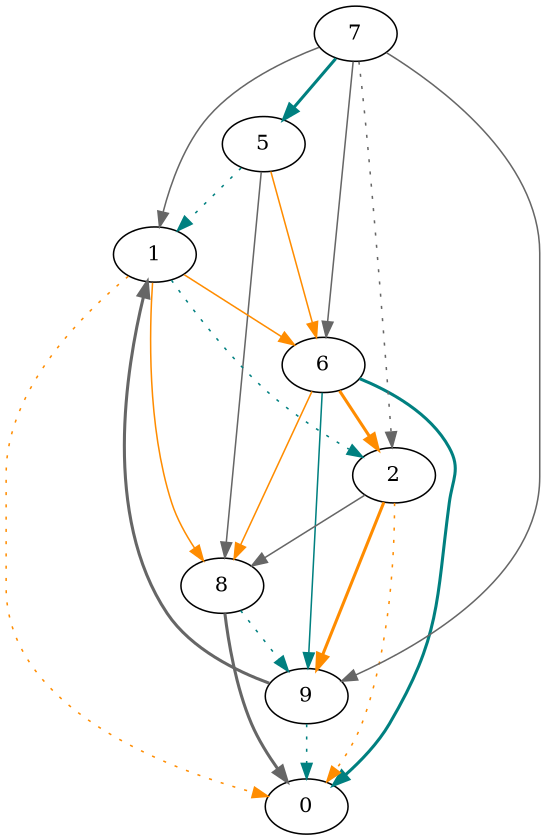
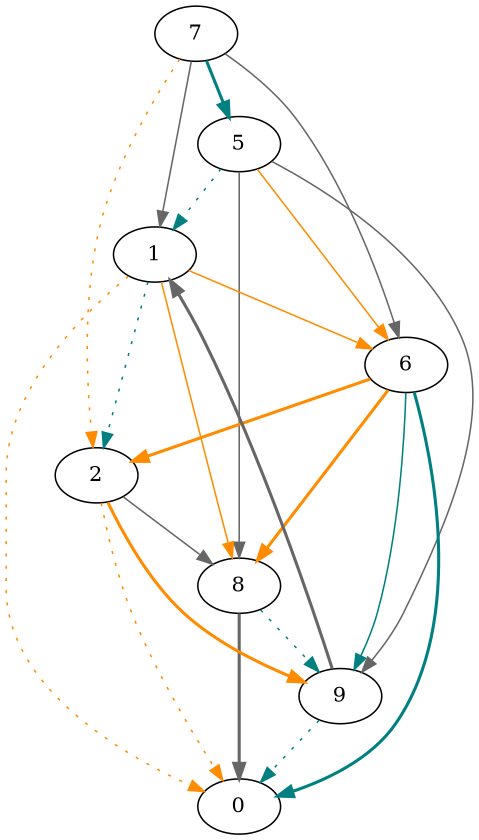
(377, 247) -> (98, 236)
(540, 376) -> (471, 378)
(276, 468) -> (327, 469)
